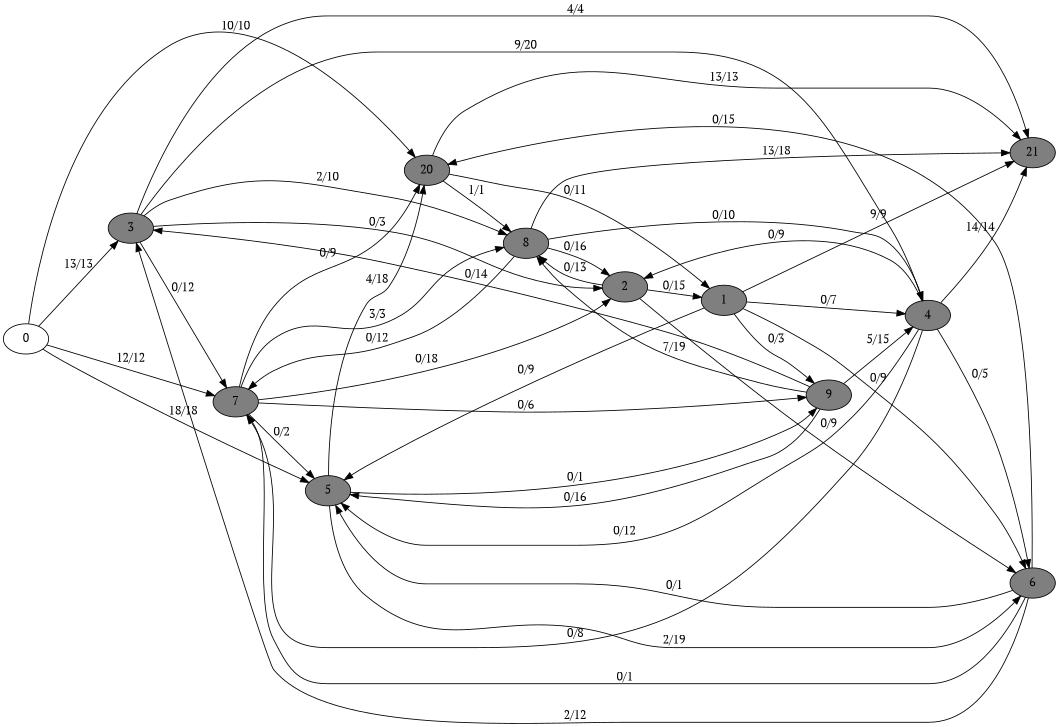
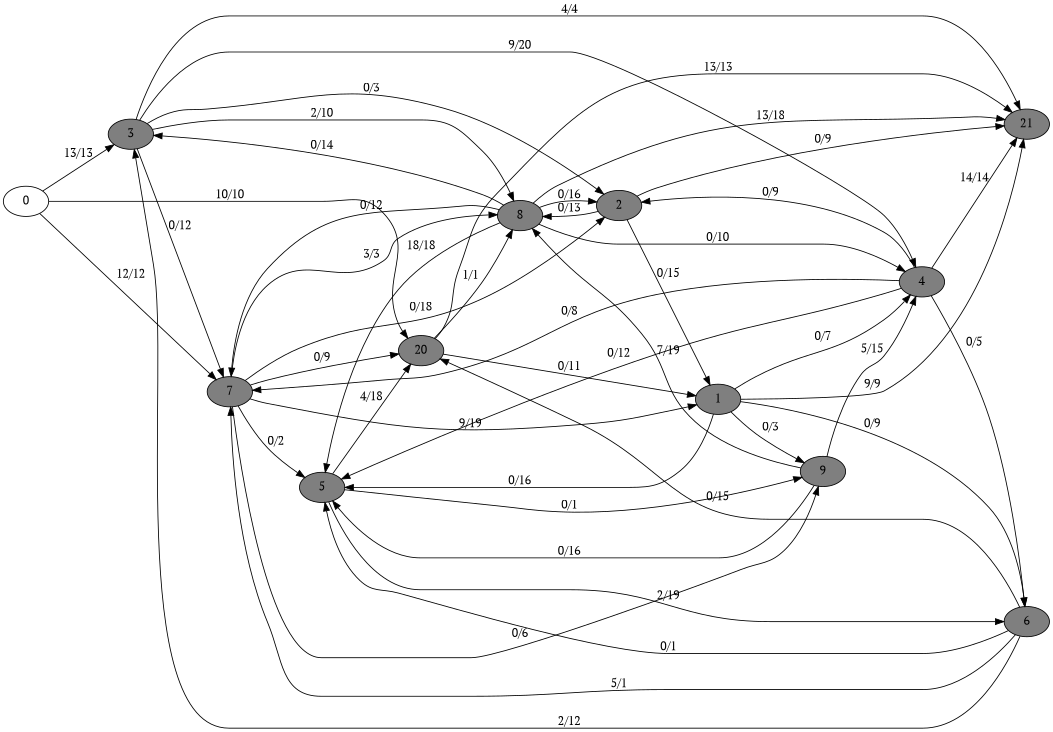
(508, 291) -> (336, 157)
(526, 370) -> (520, 481)
(171, 417) -> (379, 317)
none -> (480, 430)
(810, 433) -> (814, 151)
(625, 677) -> (619, 684)
